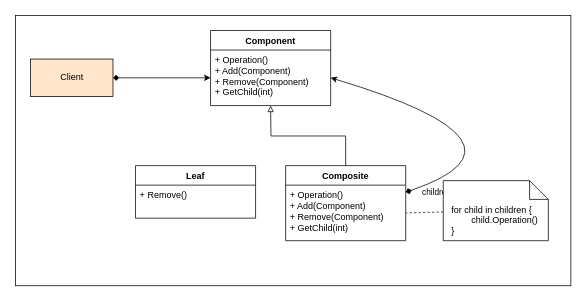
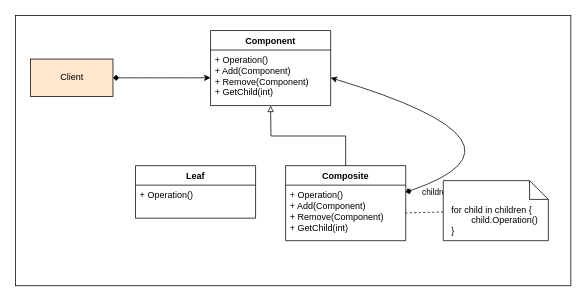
(164, 196) -> (170, 196)
